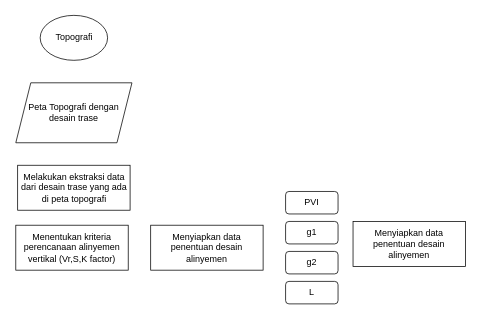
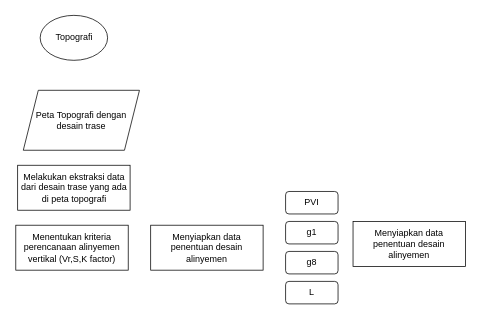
(74, 113) -> (81, 120)
(312, 263) -> (312, 263)
